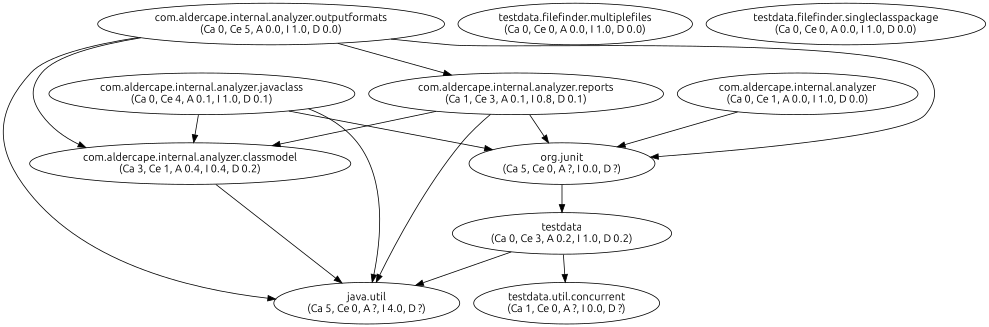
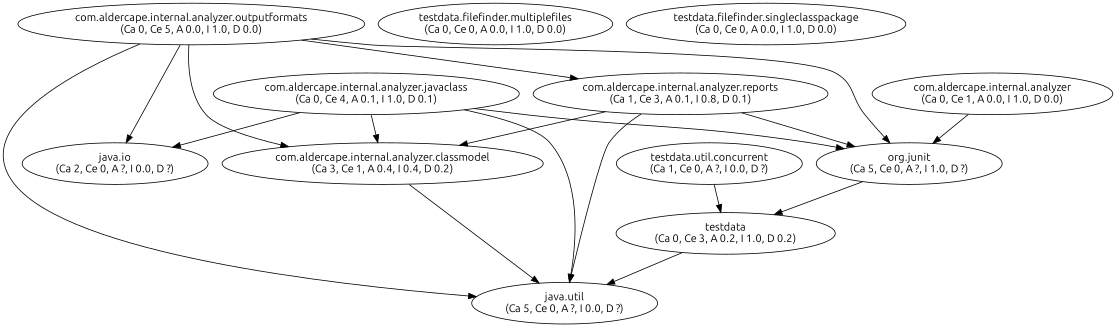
none -> (115, 164)
(562, 164) -> (909, 164)
(564, 265) -> (717, 195)
(367, 303) -> (565, 303)
